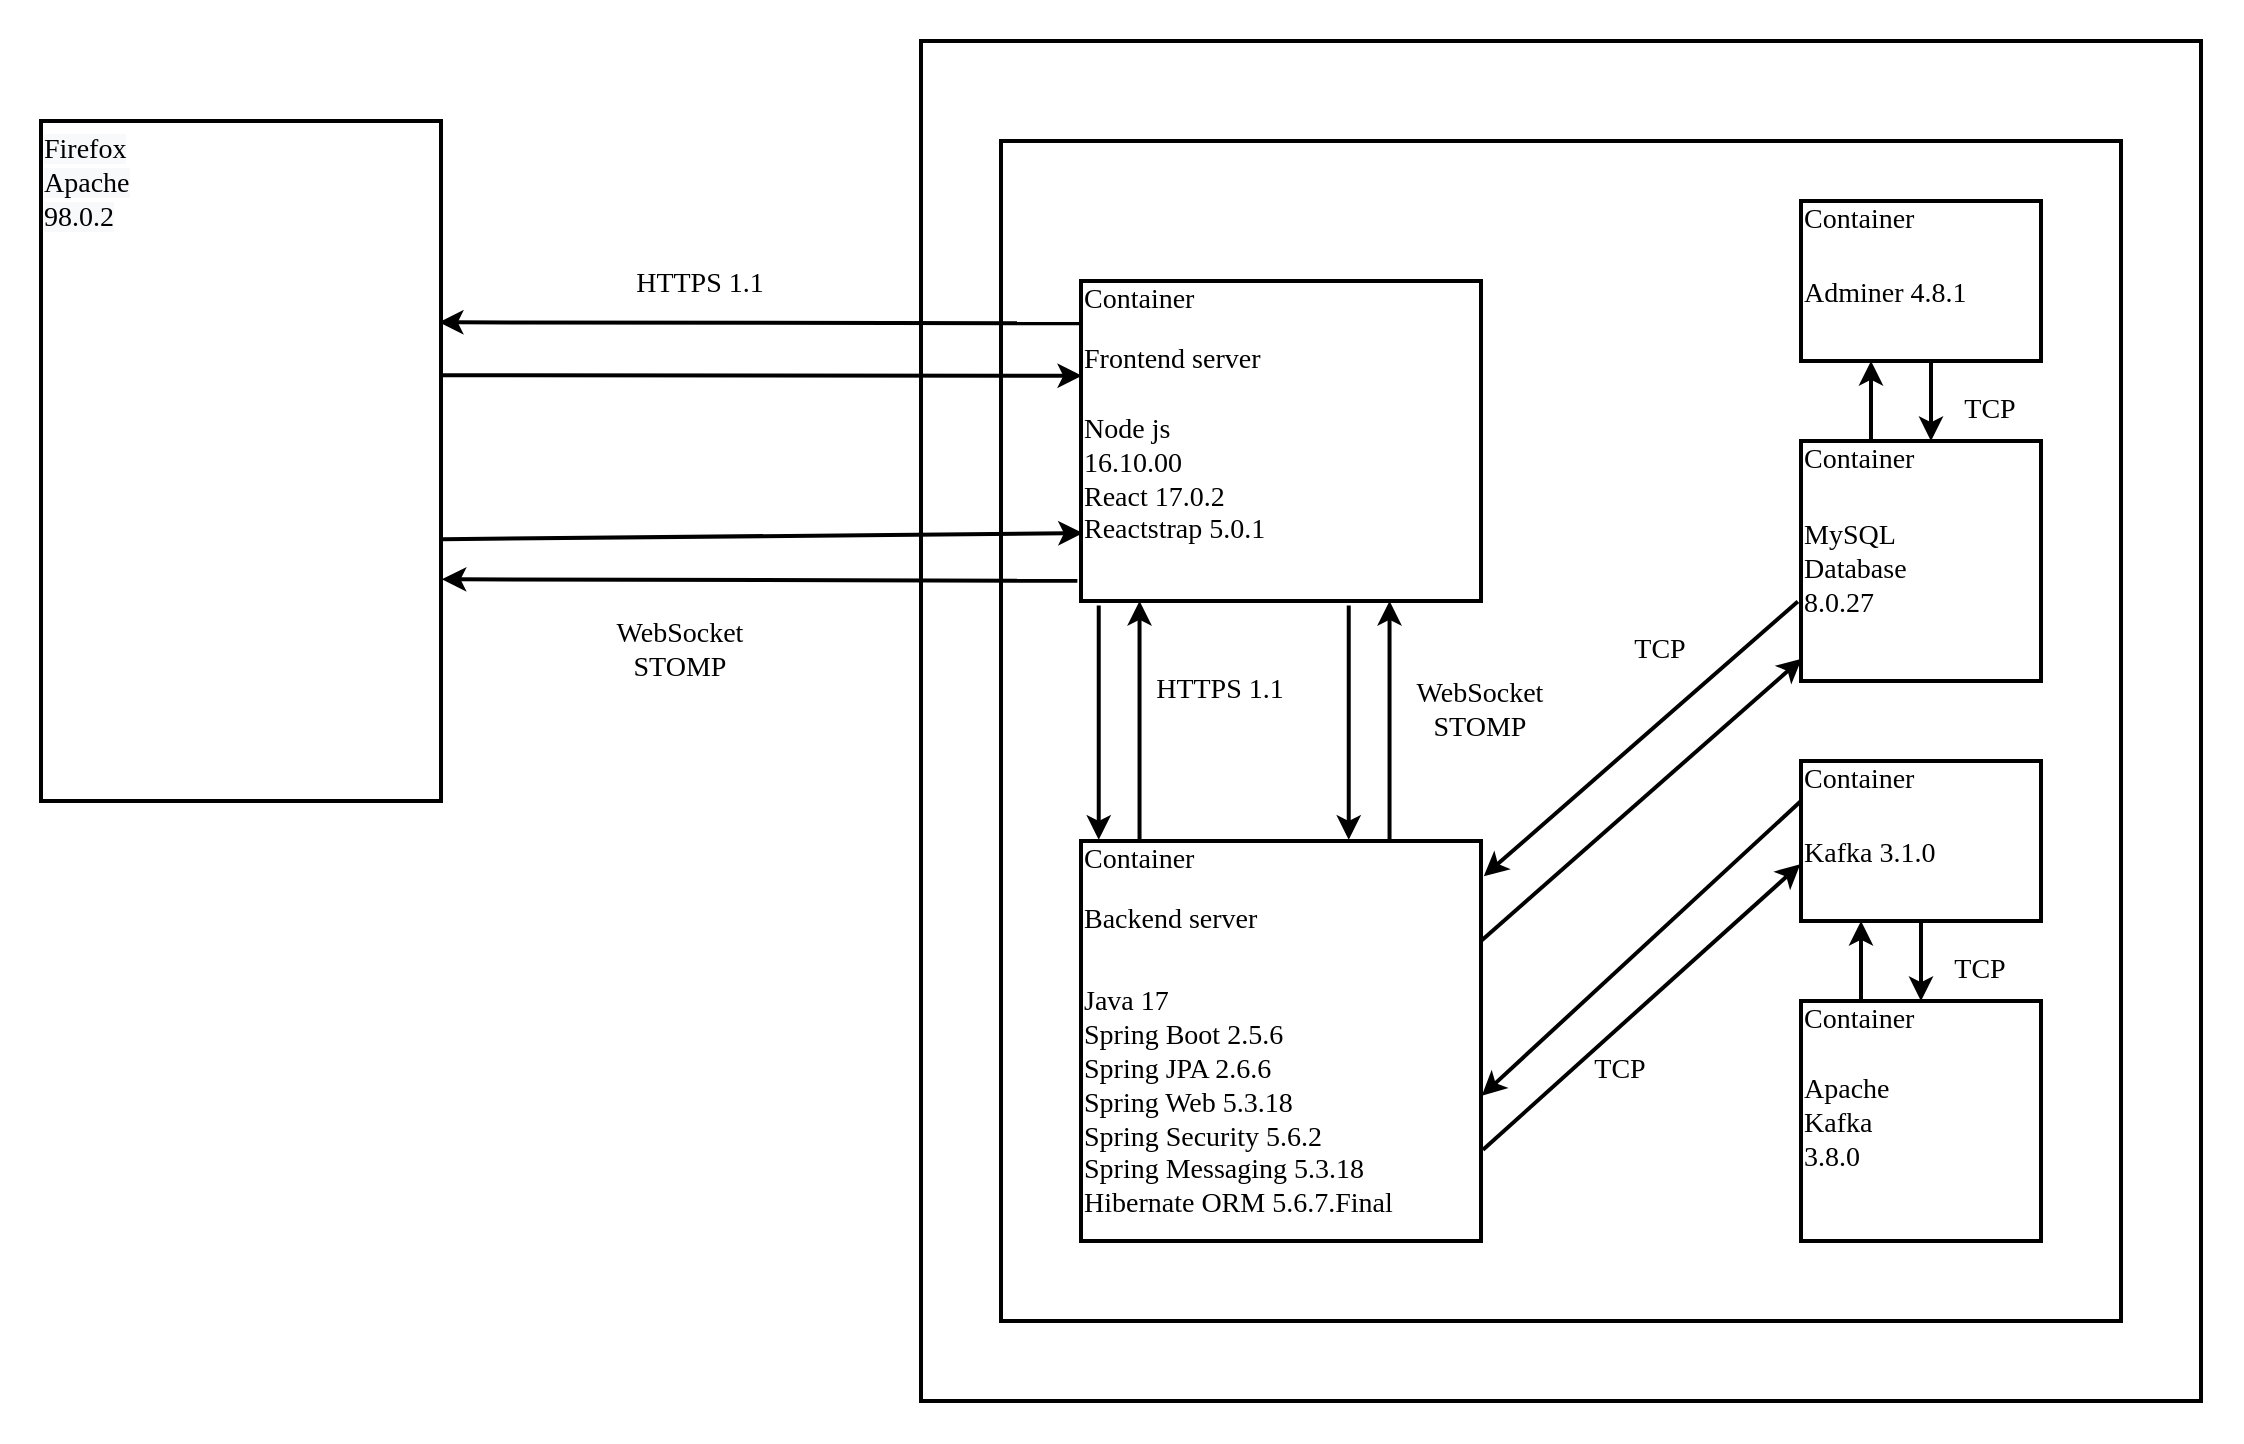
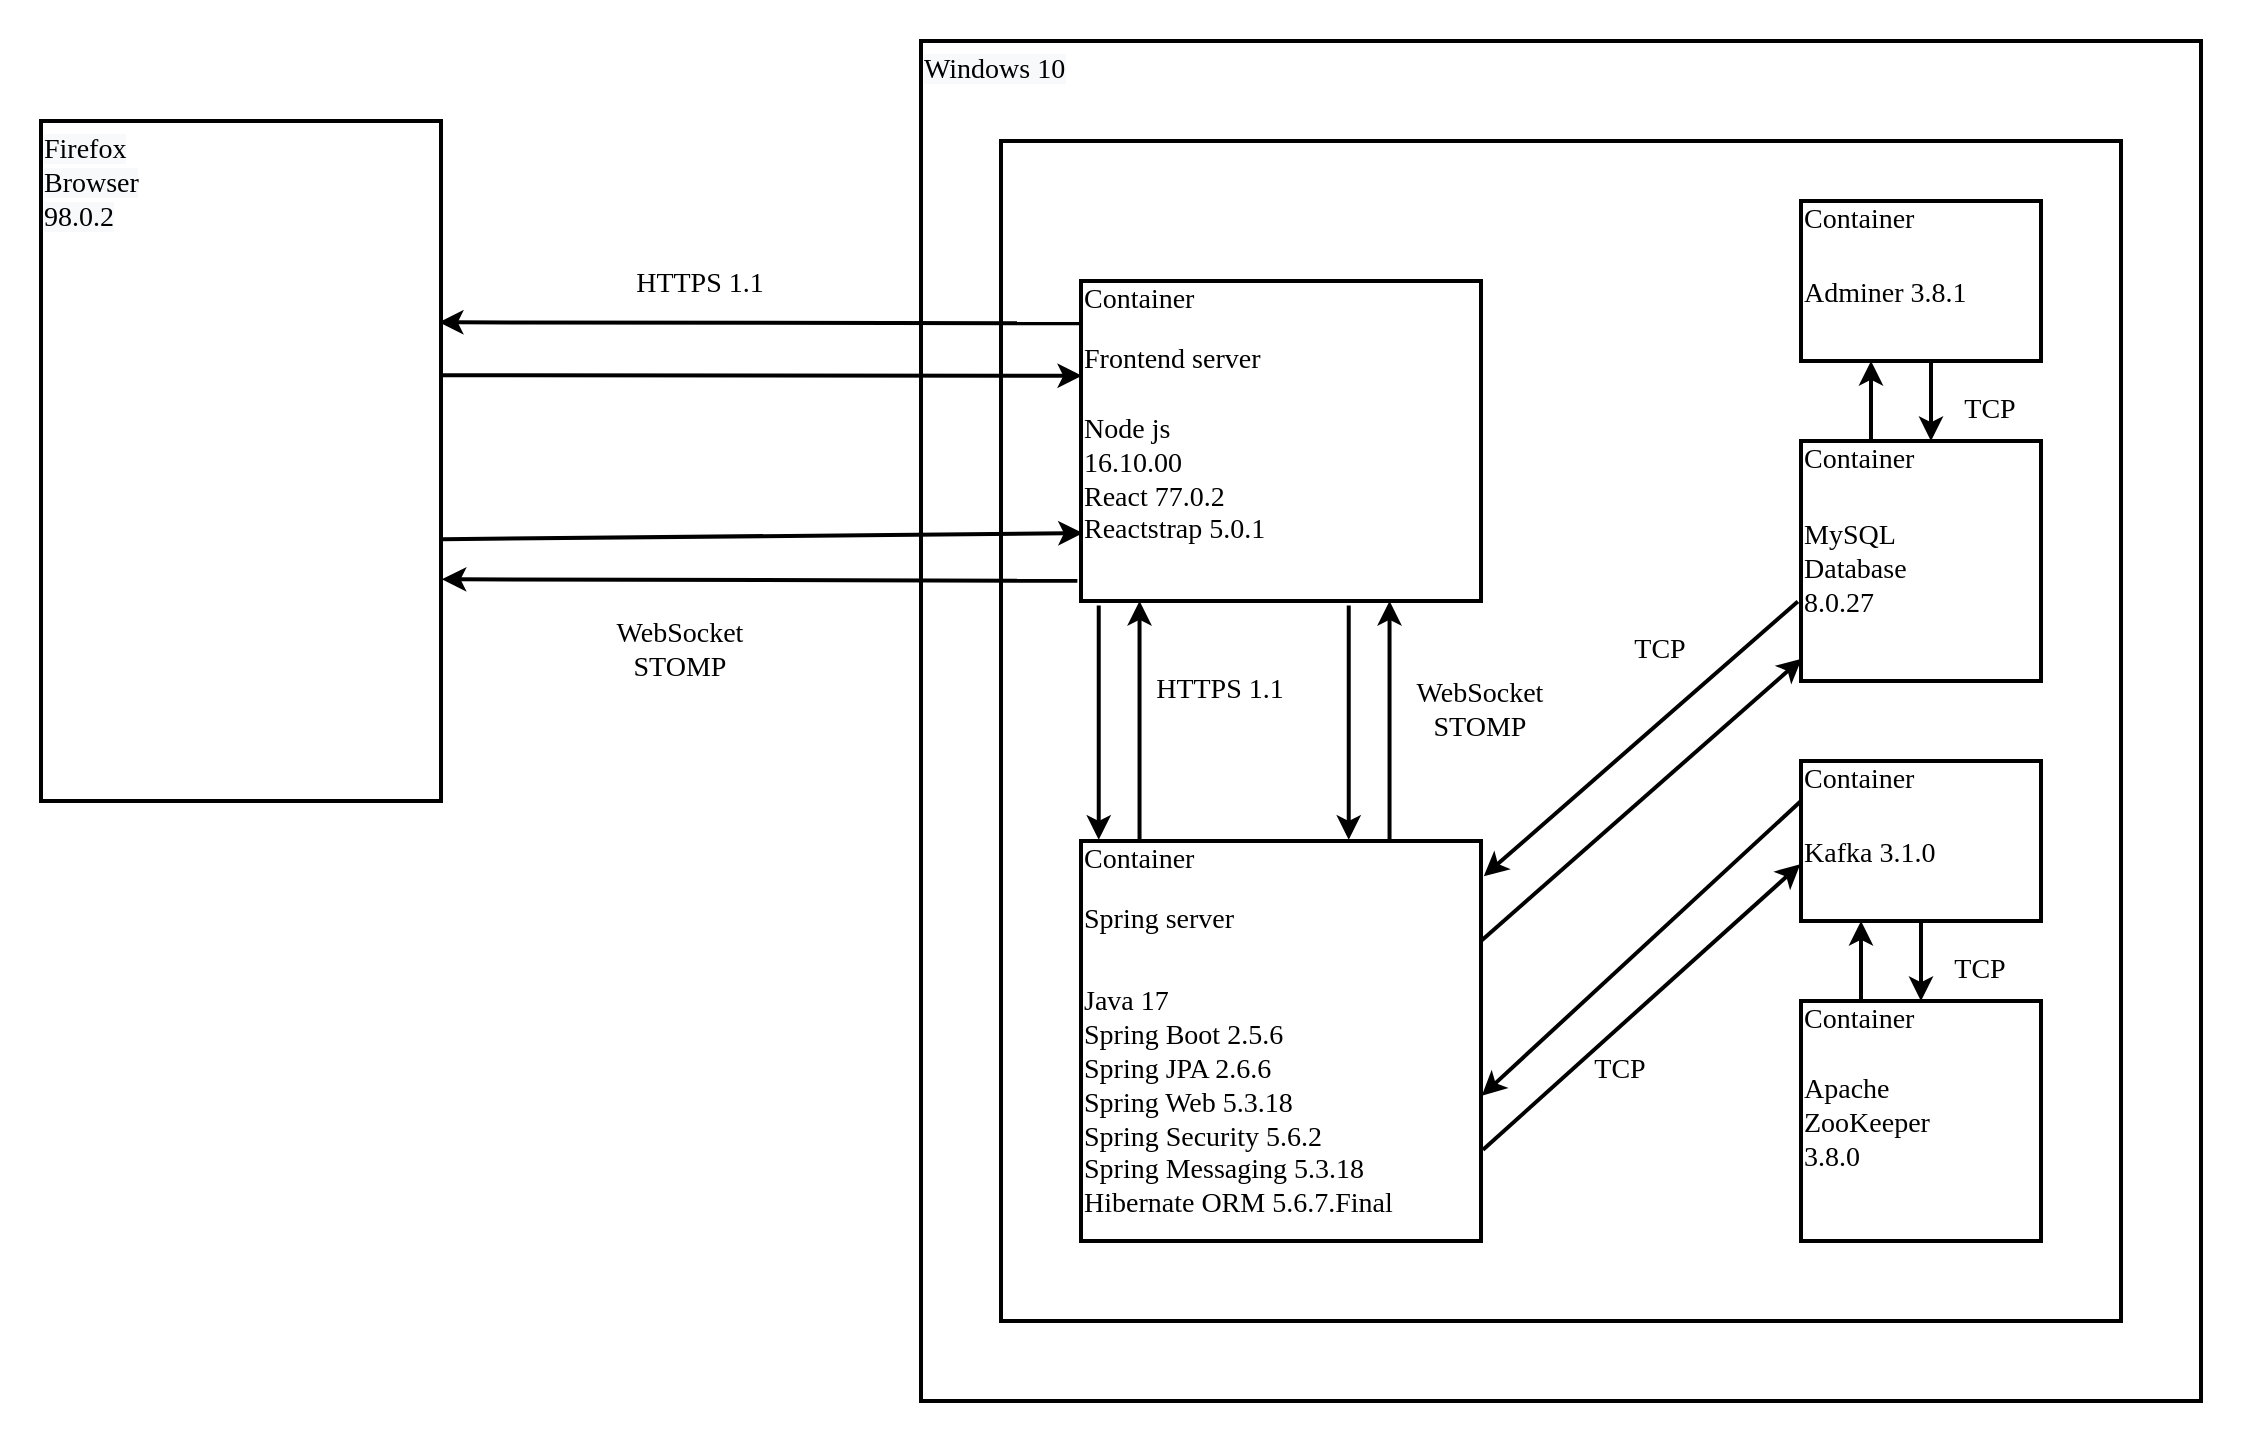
none -> (1135, 84)
(118, 185) -> (118, 185)
(1892, 295) -> (1892, 295)
(1200, 481) -> (1200, 481)
(1191, 921) -> (1180, 921)
(1852, 1125) -> (1876, 1125)
